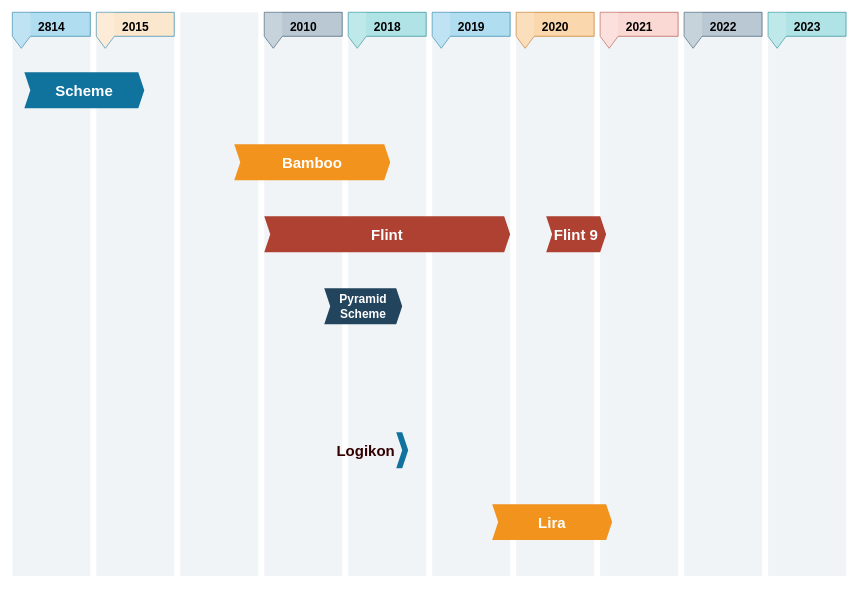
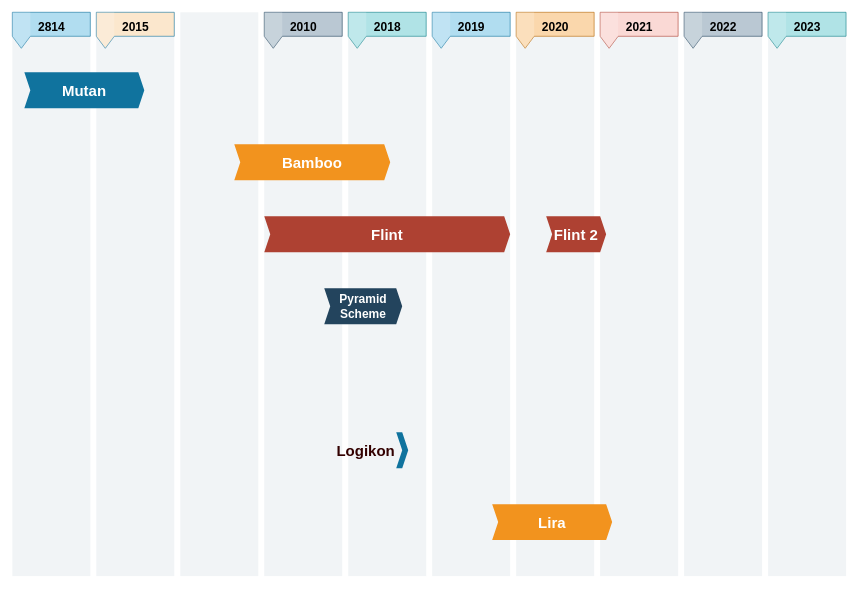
(84, 90) -> (84, 90)
(576, 234) -> (576, 234)
